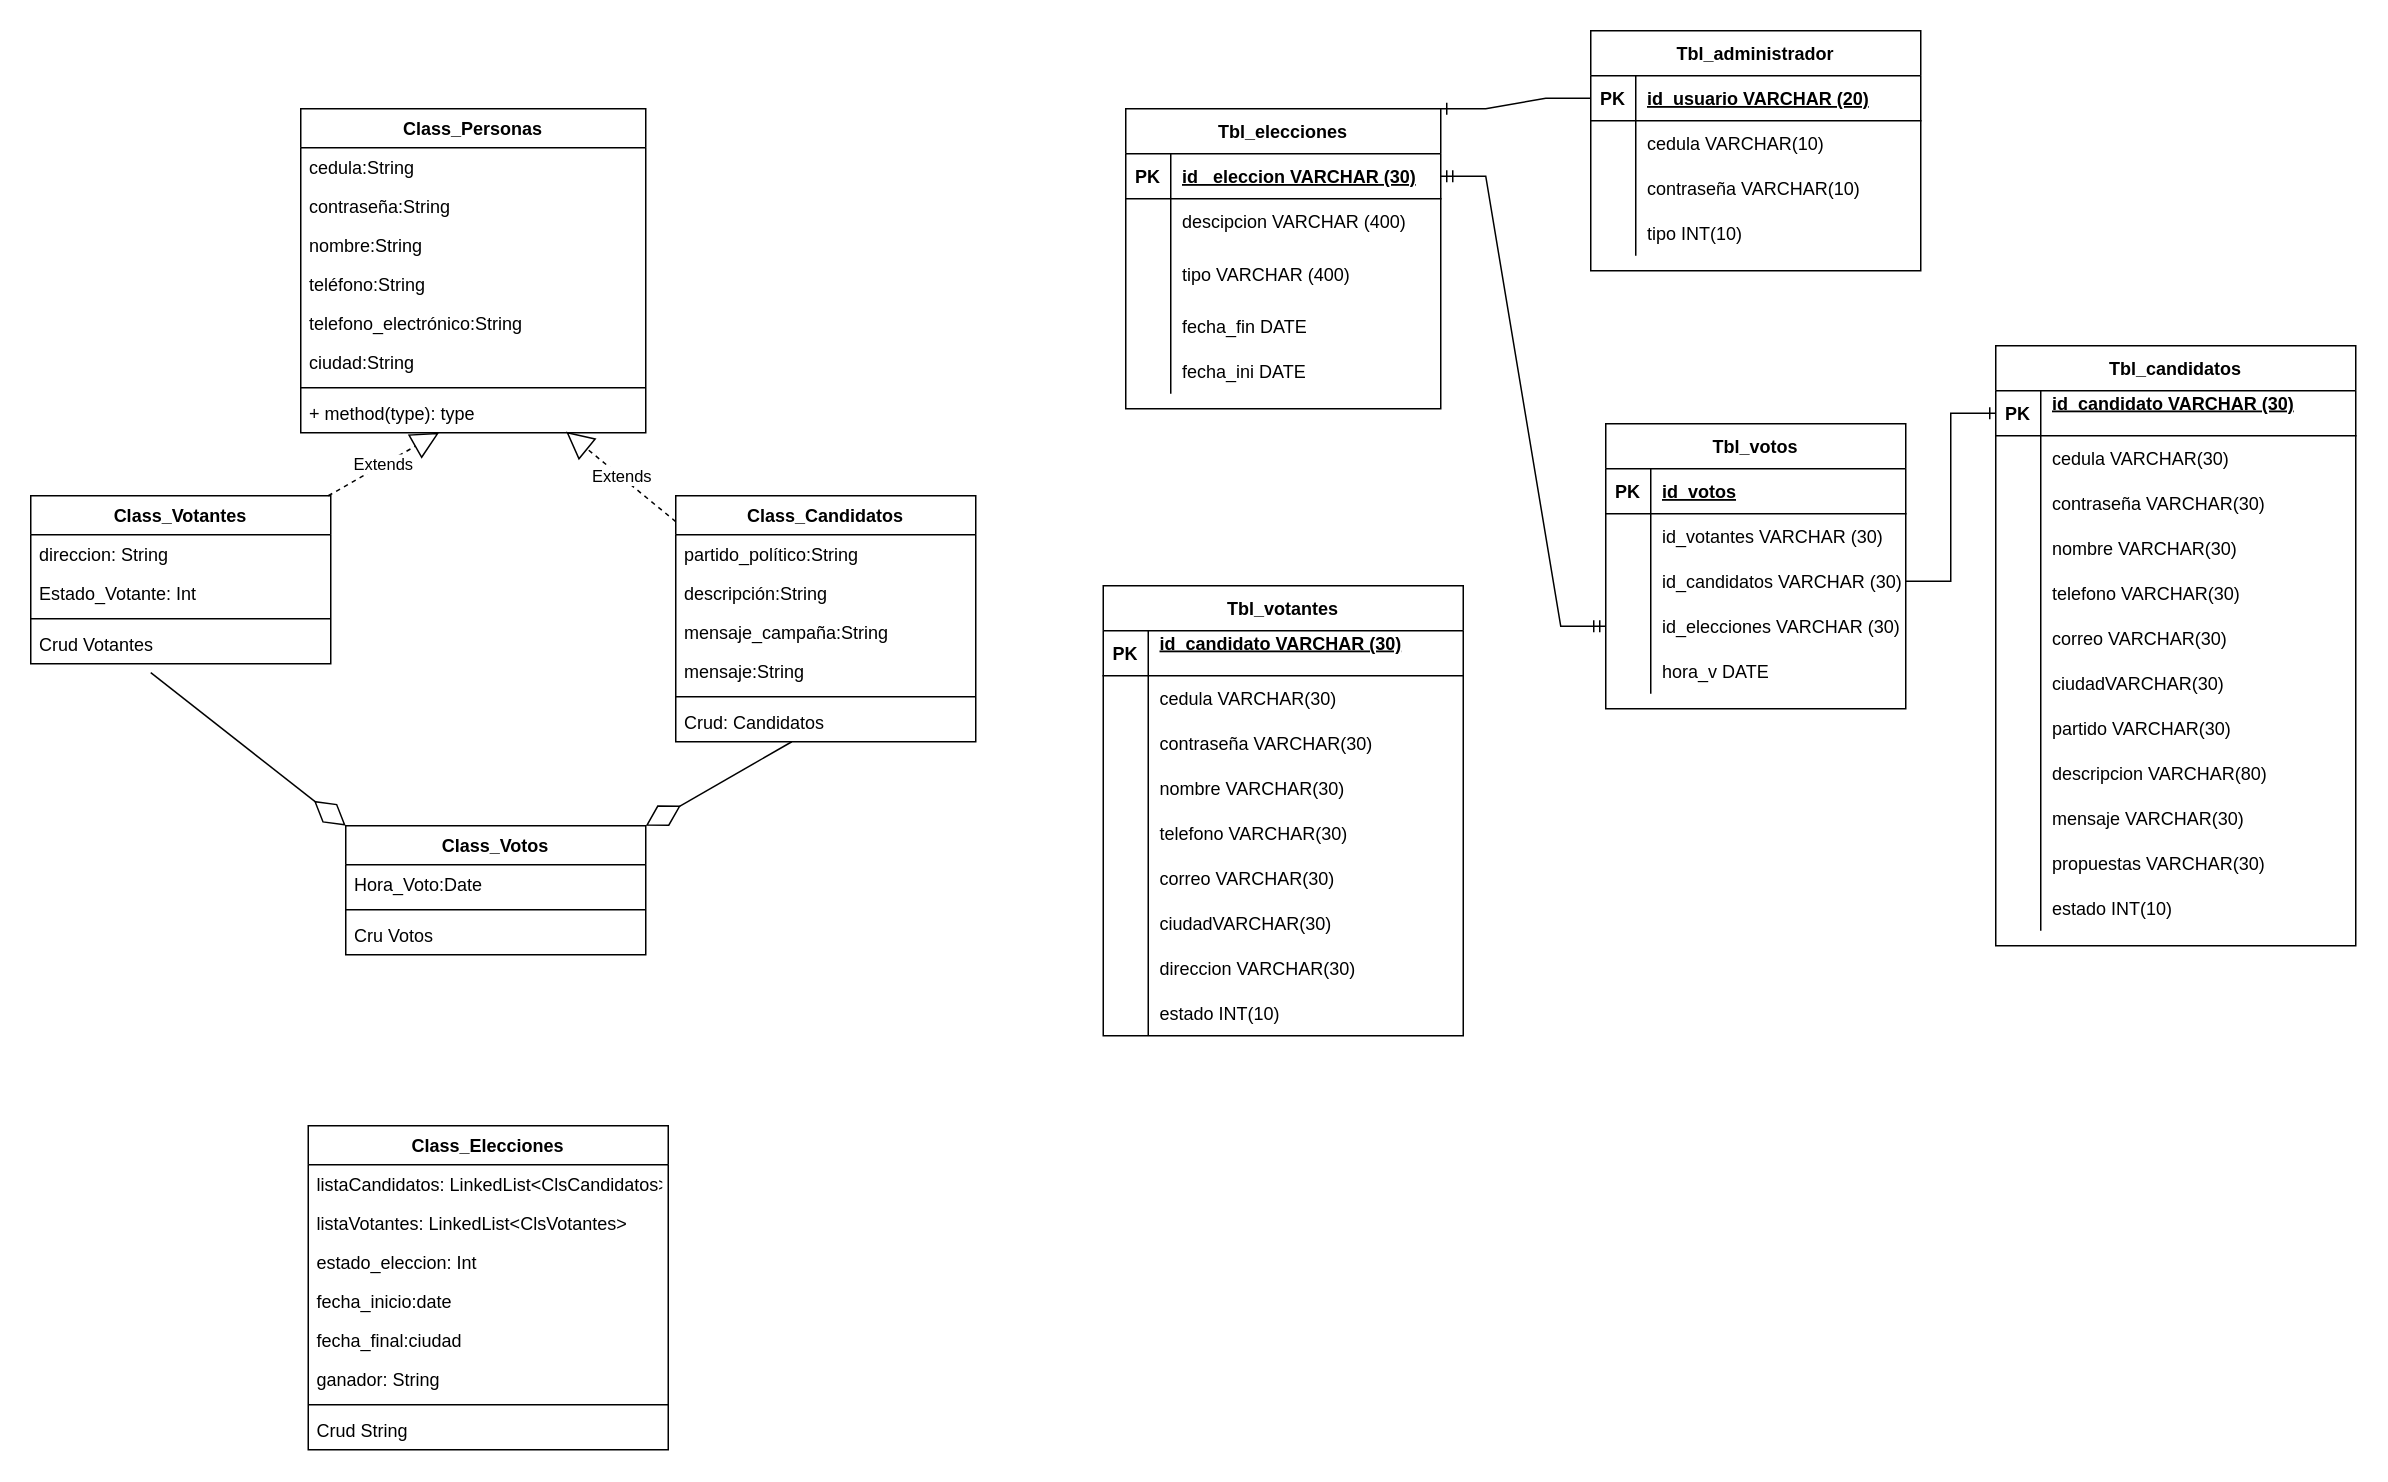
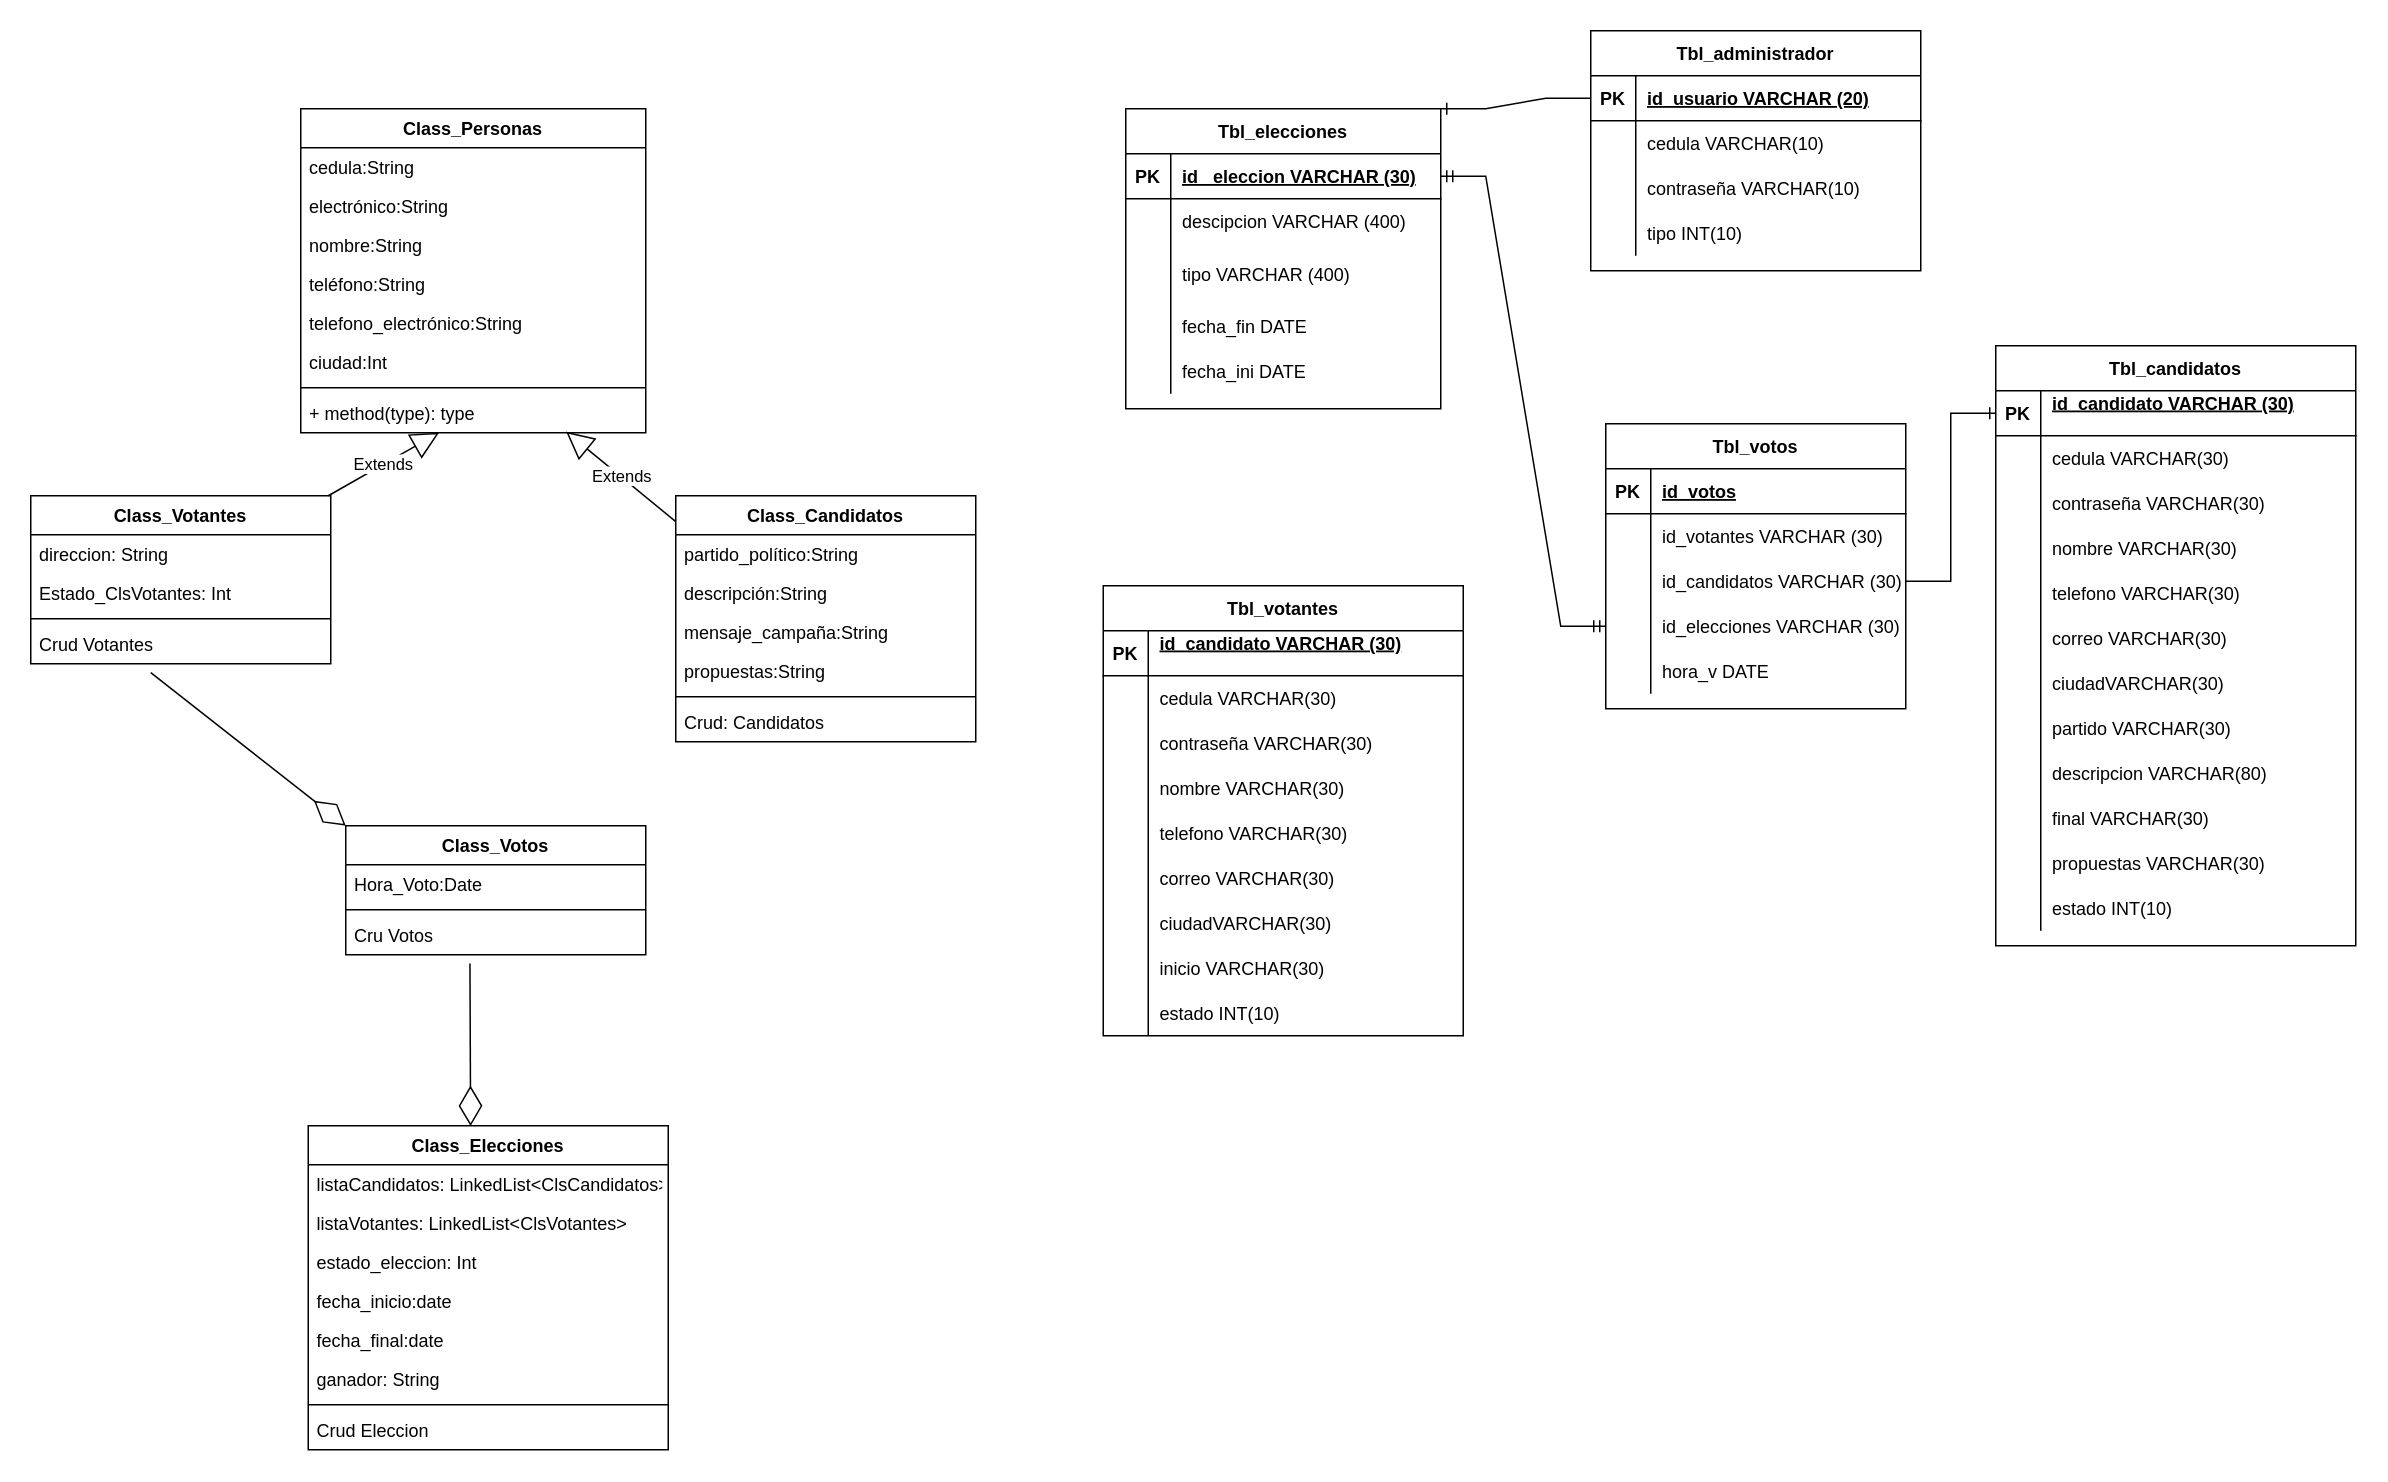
(390, 207) -> (390, 207)
(368, 363) -> (355, 363)
(349, 484) -> (349, 484)
(653, 503) -> (653, 503)
(130, 594) -> (148, 594)
(750, 672) -> (765, 672)
(734, 775) -> none
(2145, 819) -> (2131, 819)
(1258, 969) -> (1241, 969)
none -> (470, 1025)
(398, 1341) -> (390, 1341)
(367, 1431) -> (375, 1431)
